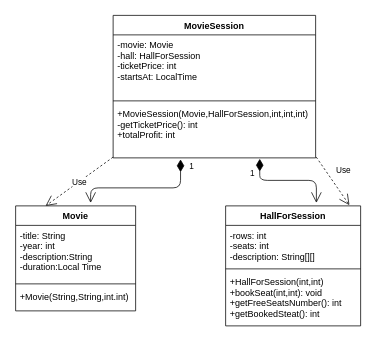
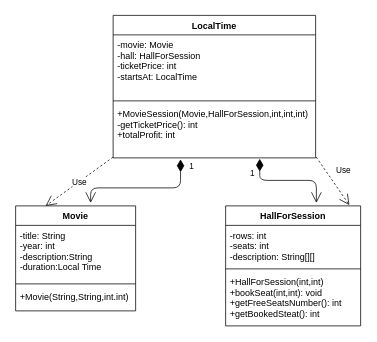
(214, 26) -> (214, 26)
